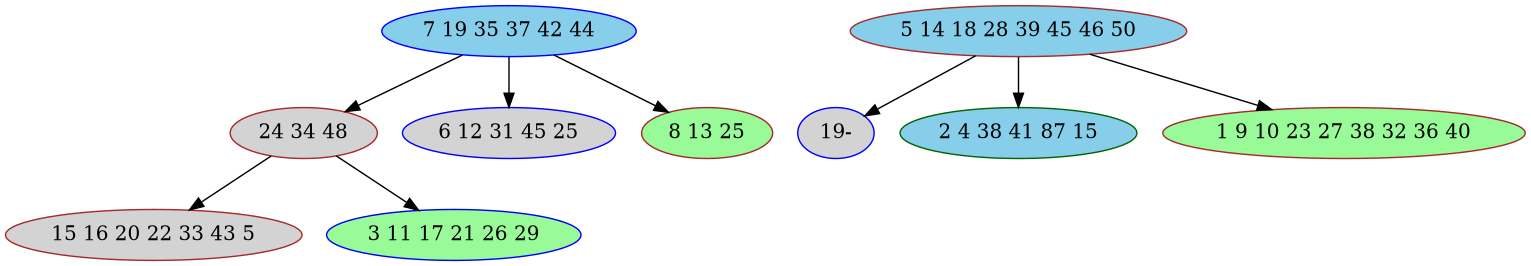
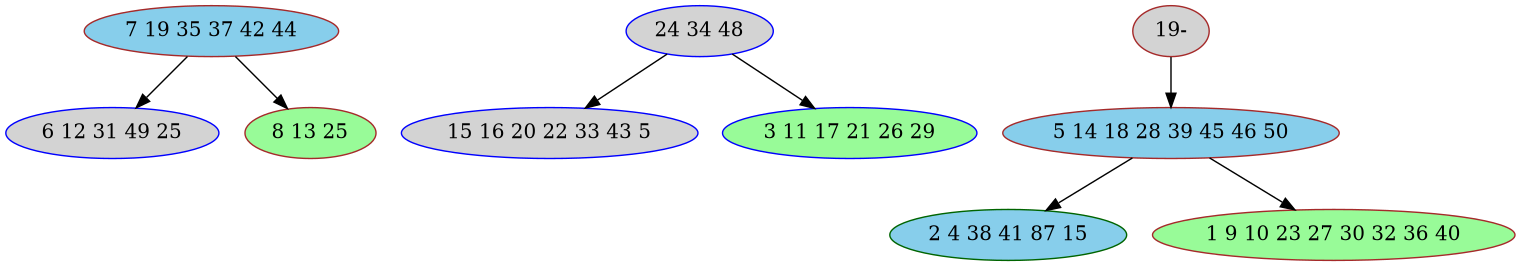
(509, 31) -> (211, 31)
(410, 80) -> none
(927, 82) -> (1171, 75)
(304, 133) -> (700, 31)
(509, 133) -> (112, 133)
(836, 133) -> (1171, 31)
(1344, 133) -> (1334, 235)
(154, 235) -> (550, 133)
